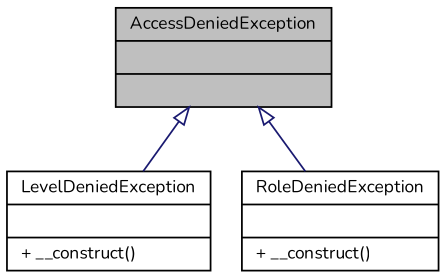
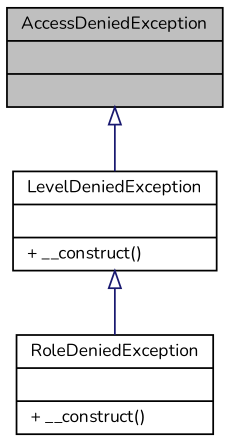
(287, 146) -> (115, 312)
